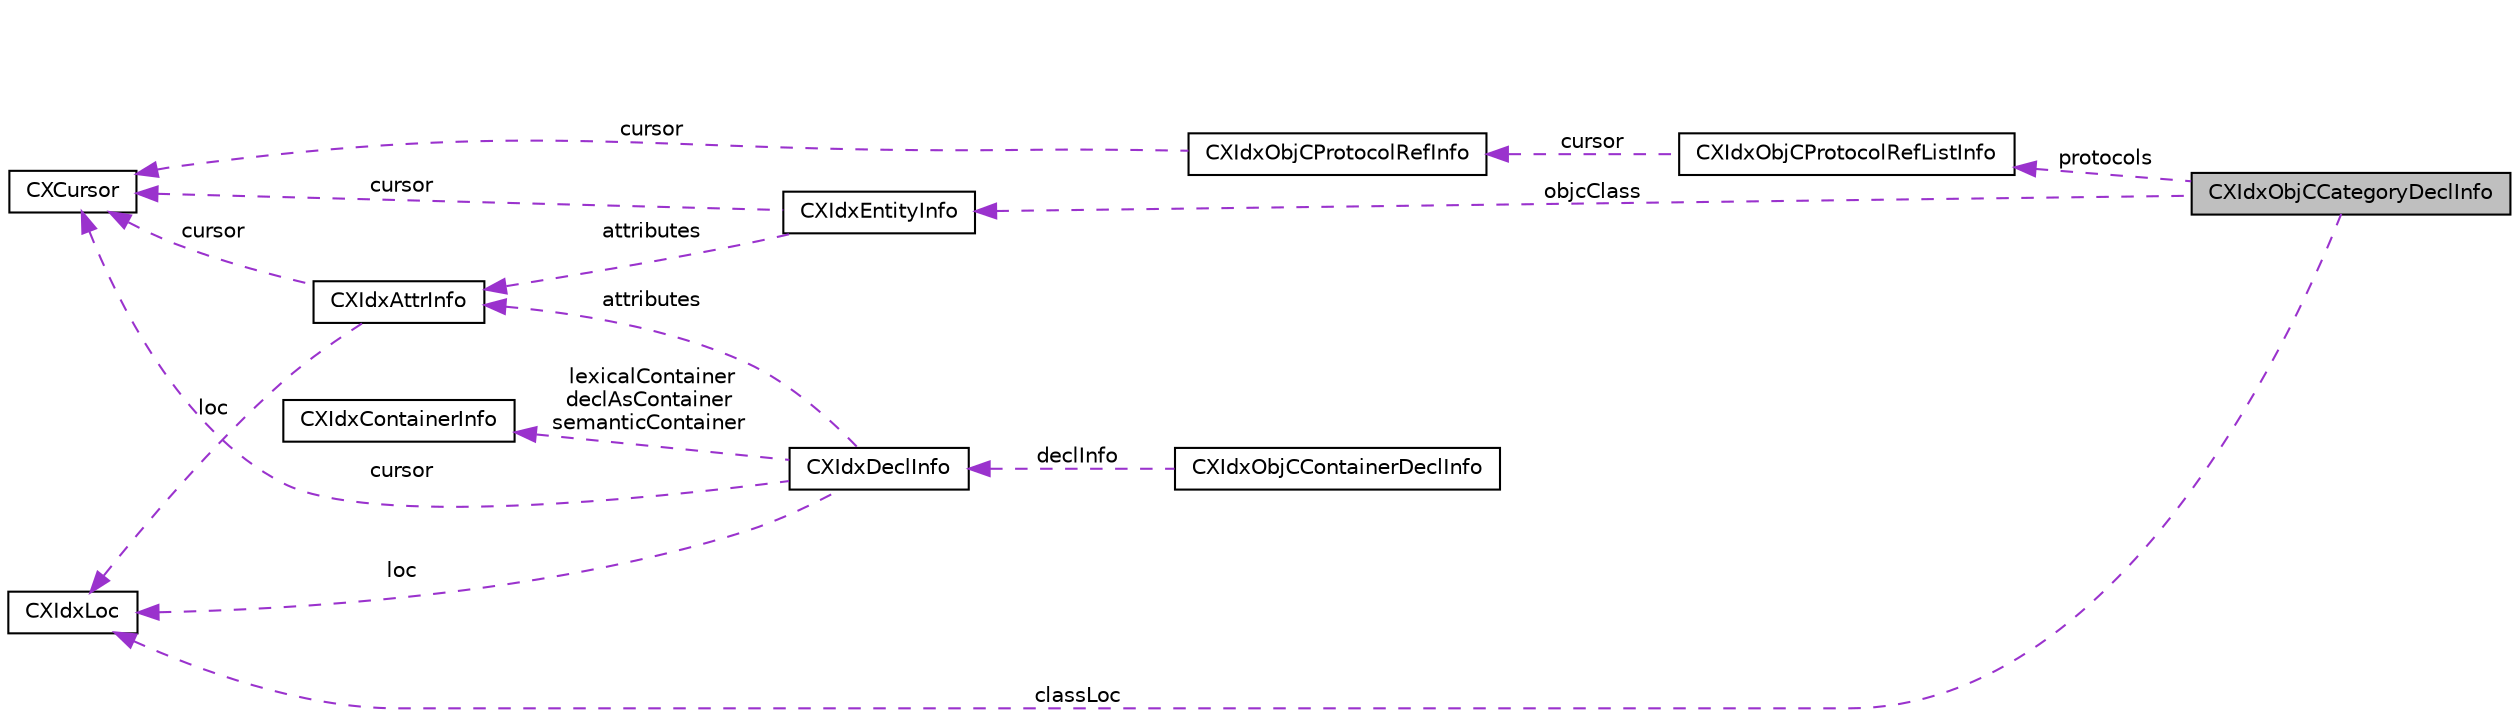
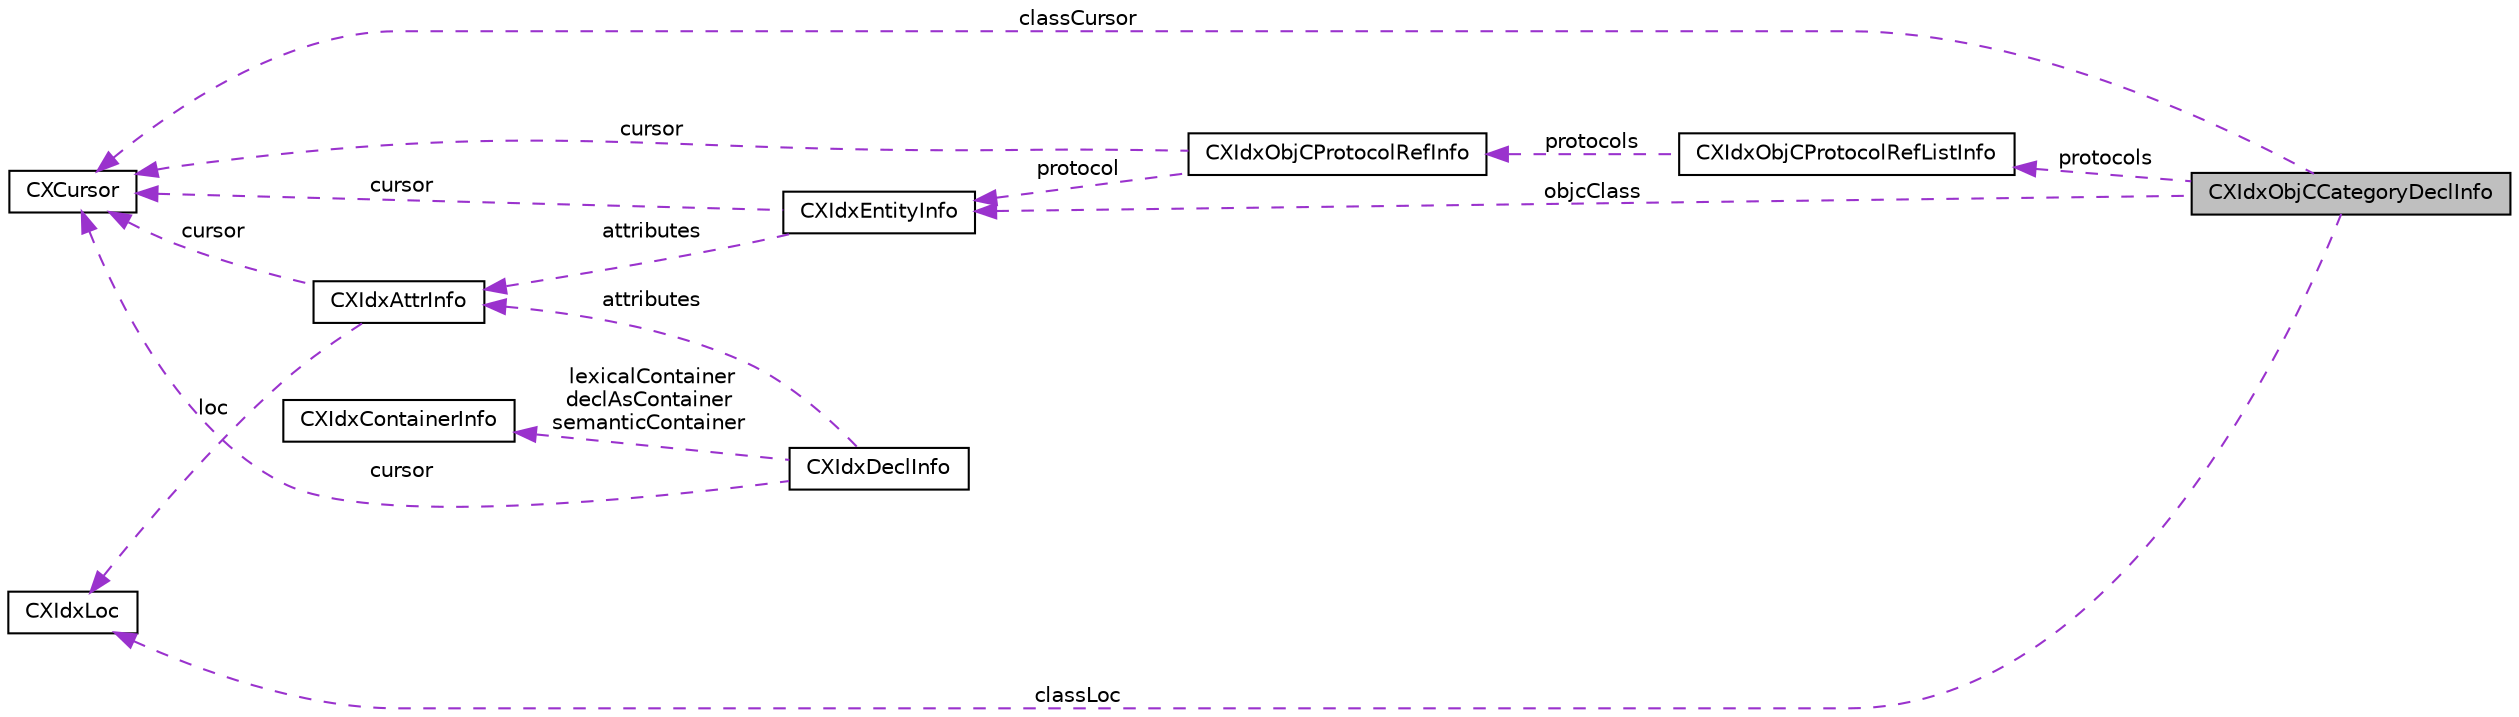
none -> (1210, 31)
(1590, 143) -> (1590, 143)
none -> (1092, 185)
(1338, 469) -> none
(507, 584) -> none
